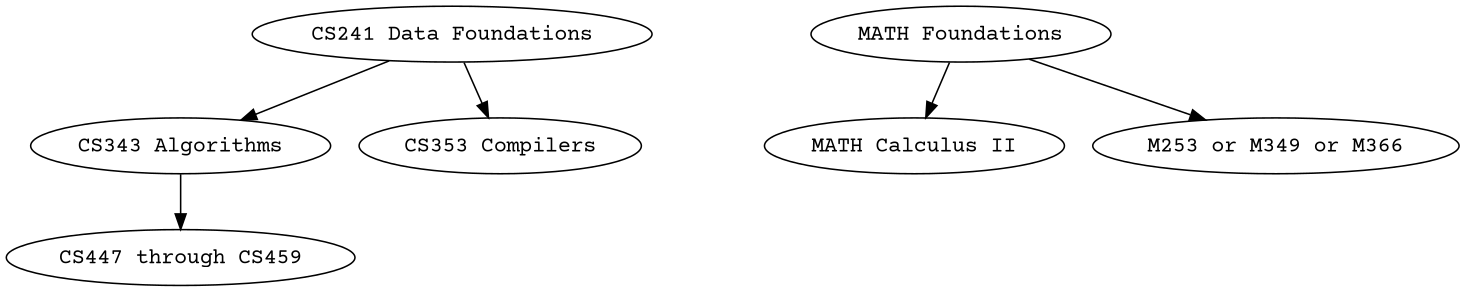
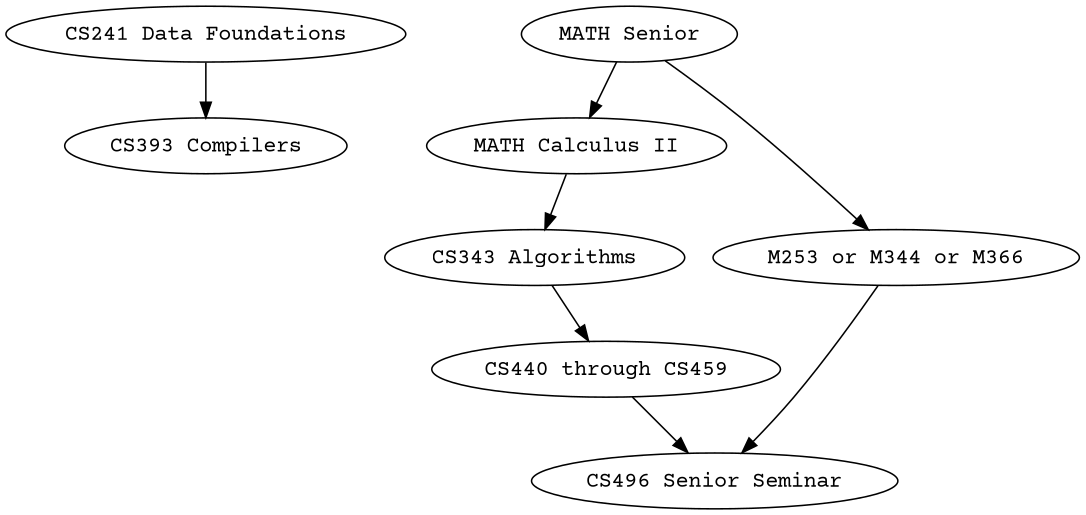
(961, 34) -> (629, 34)
(322, 88) -> (558, 195)
(500, 146) -> (206, 146)
(1276, 146) -> (896, 258)
(181, 258) -> (606, 369)
none -> (715, 481)
